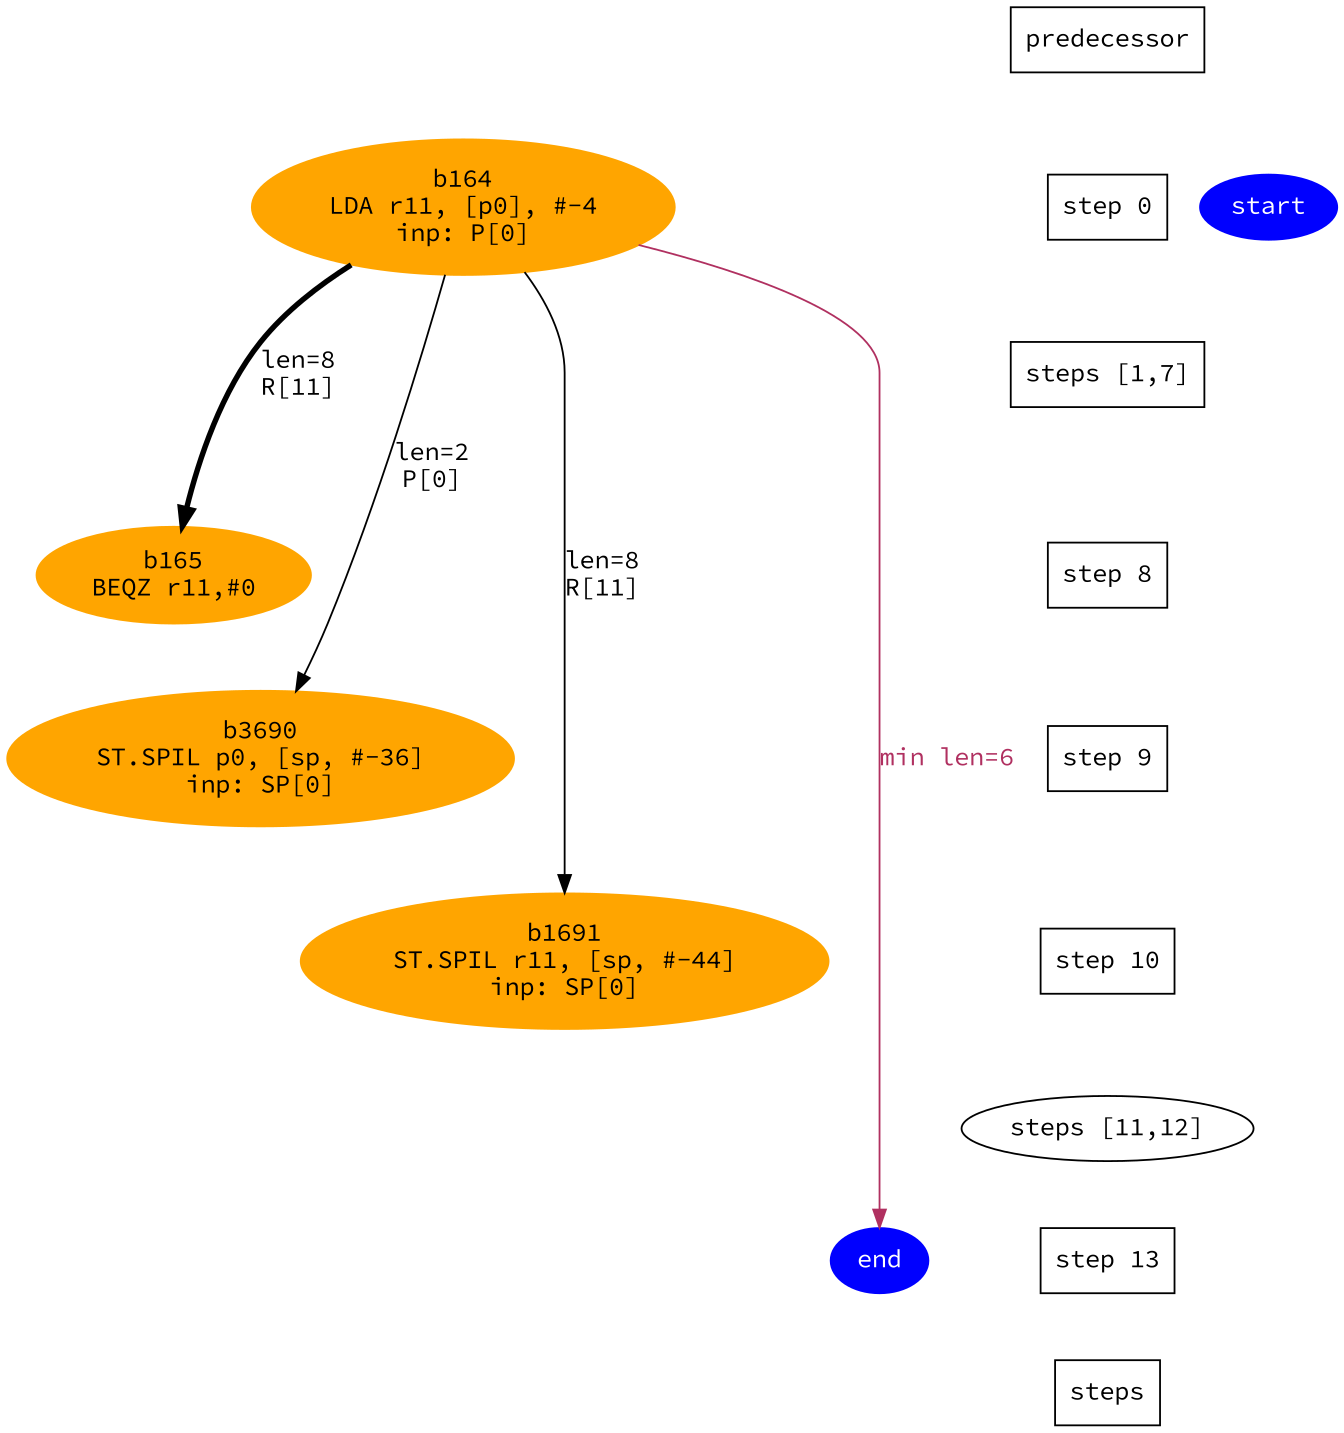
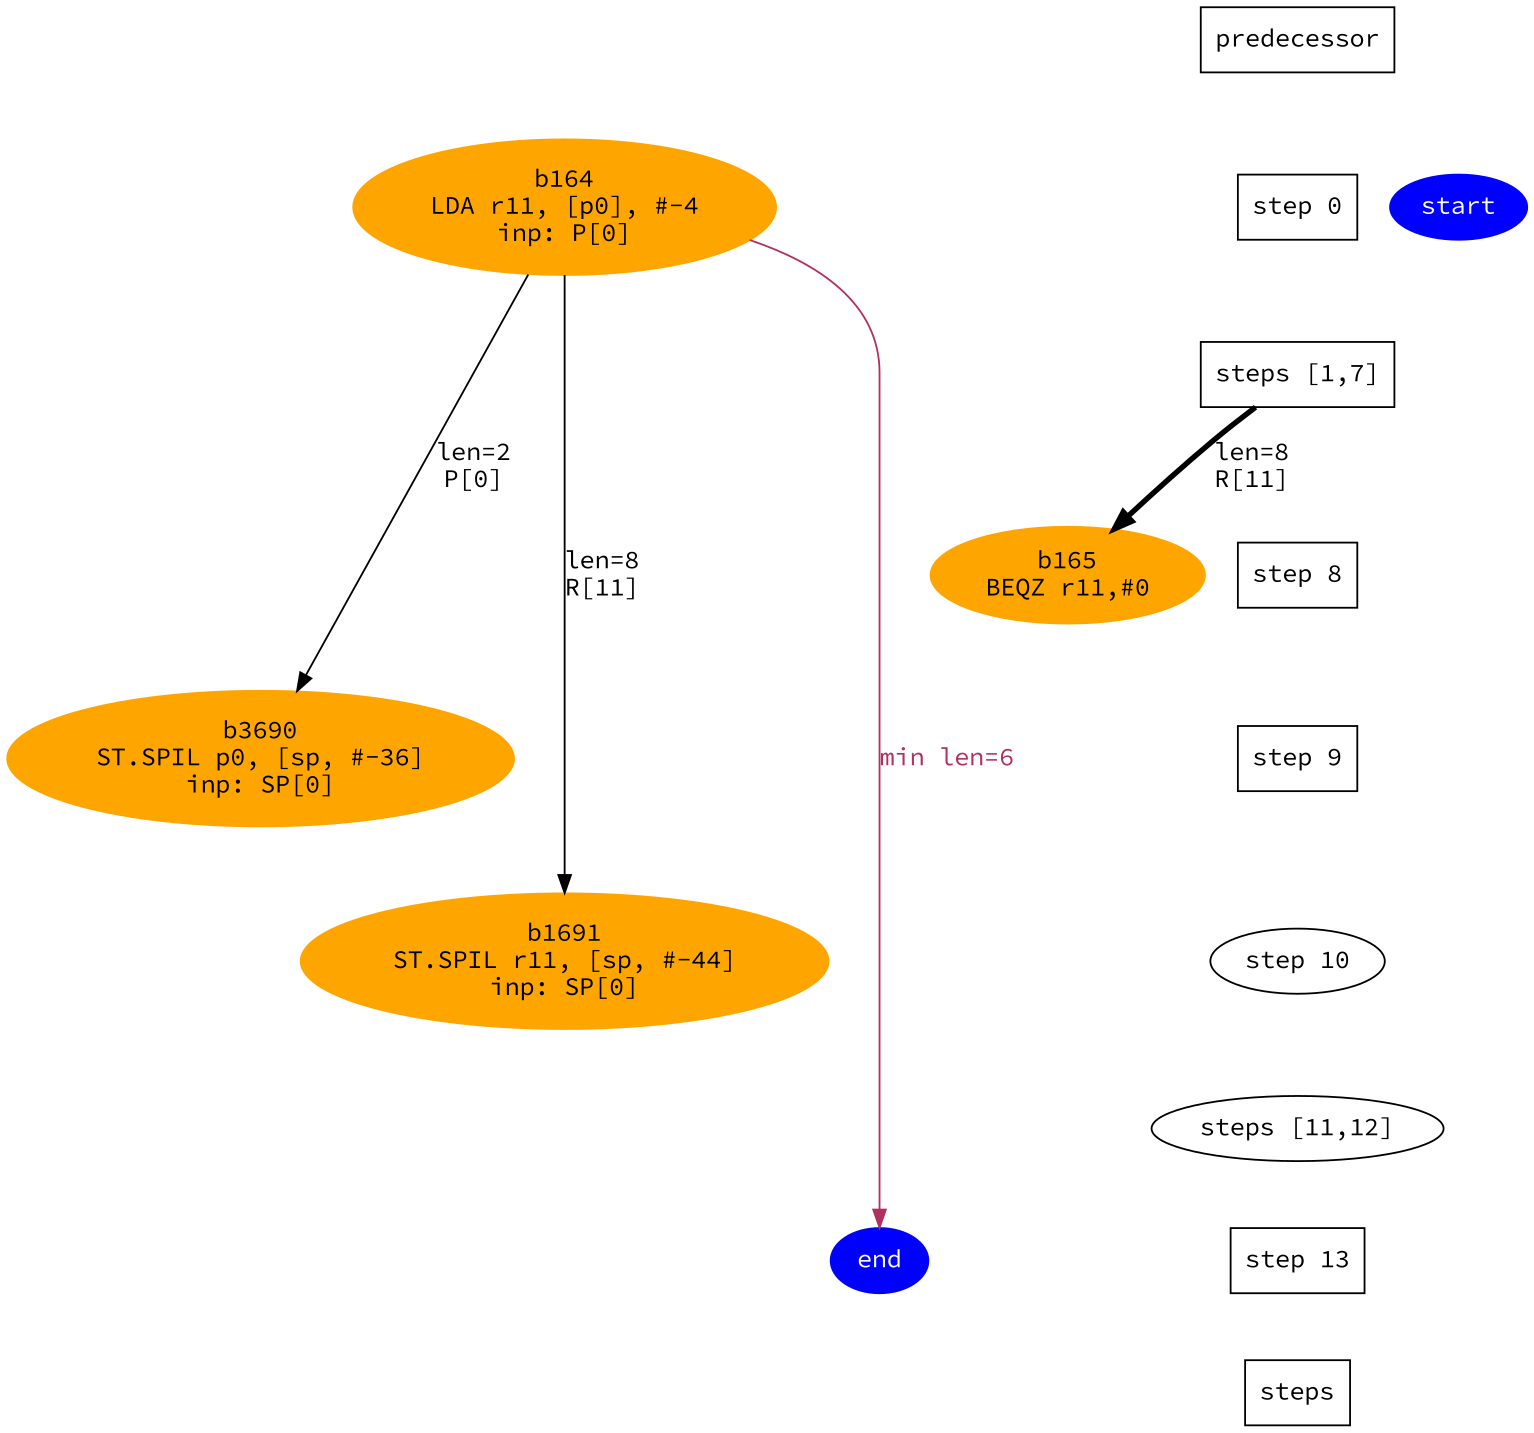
(242, 368) -> (1191, 460)
(1108, 961) -> (1298, 961)
